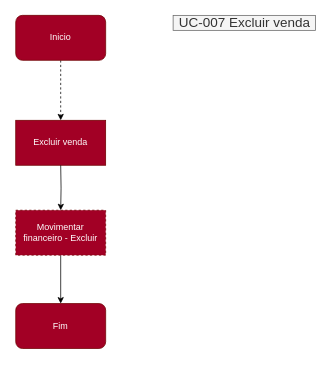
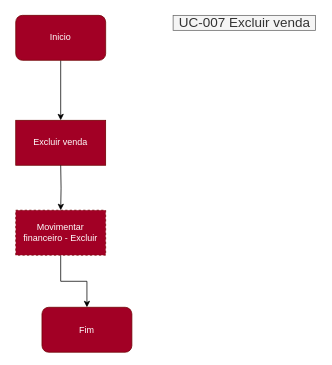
(60, 87) -> (60, 87)
(60, 326) -> (87, 330)
